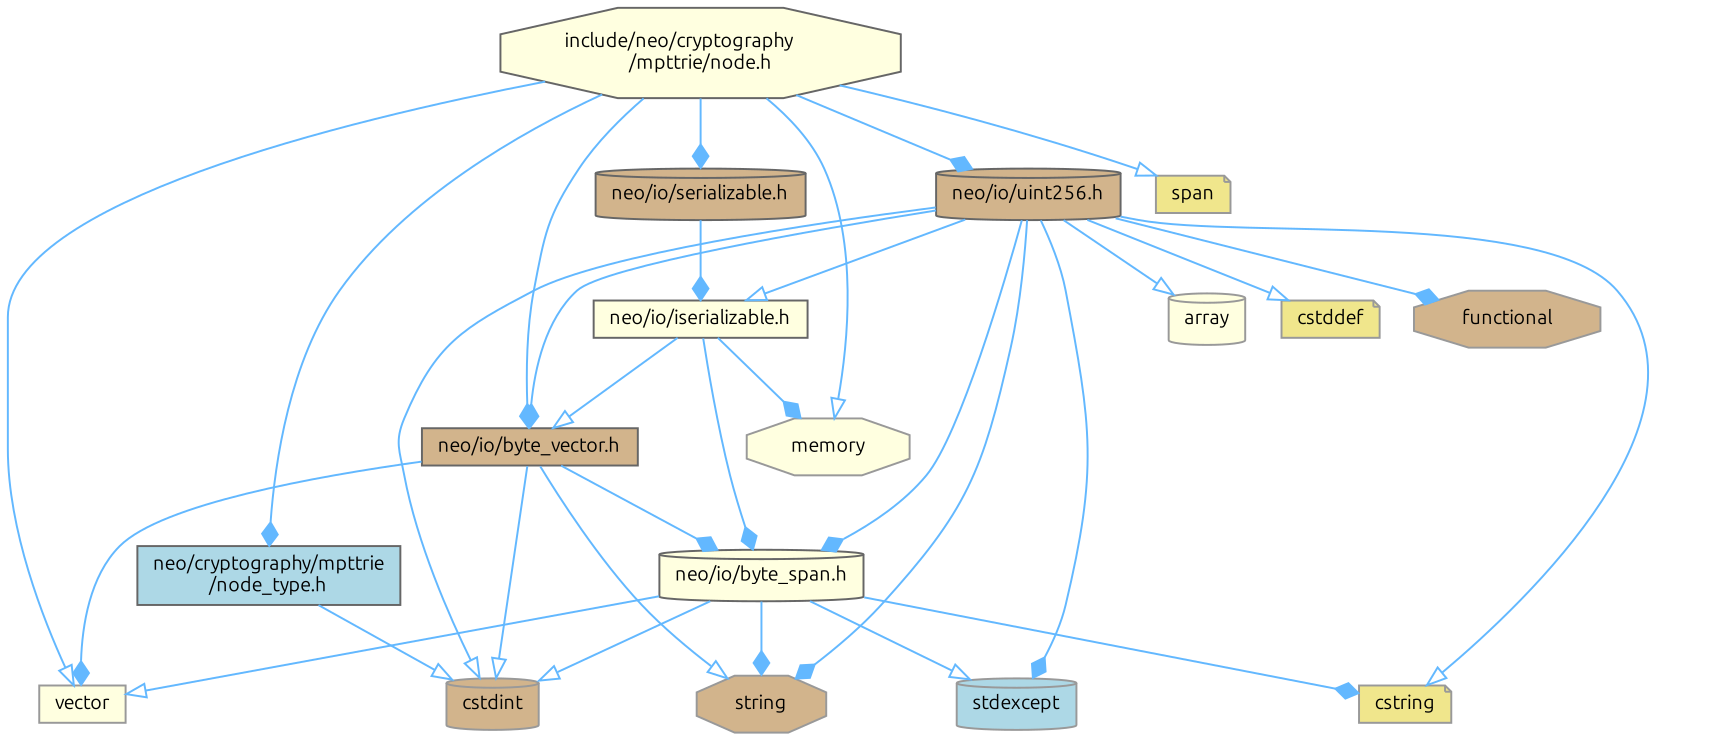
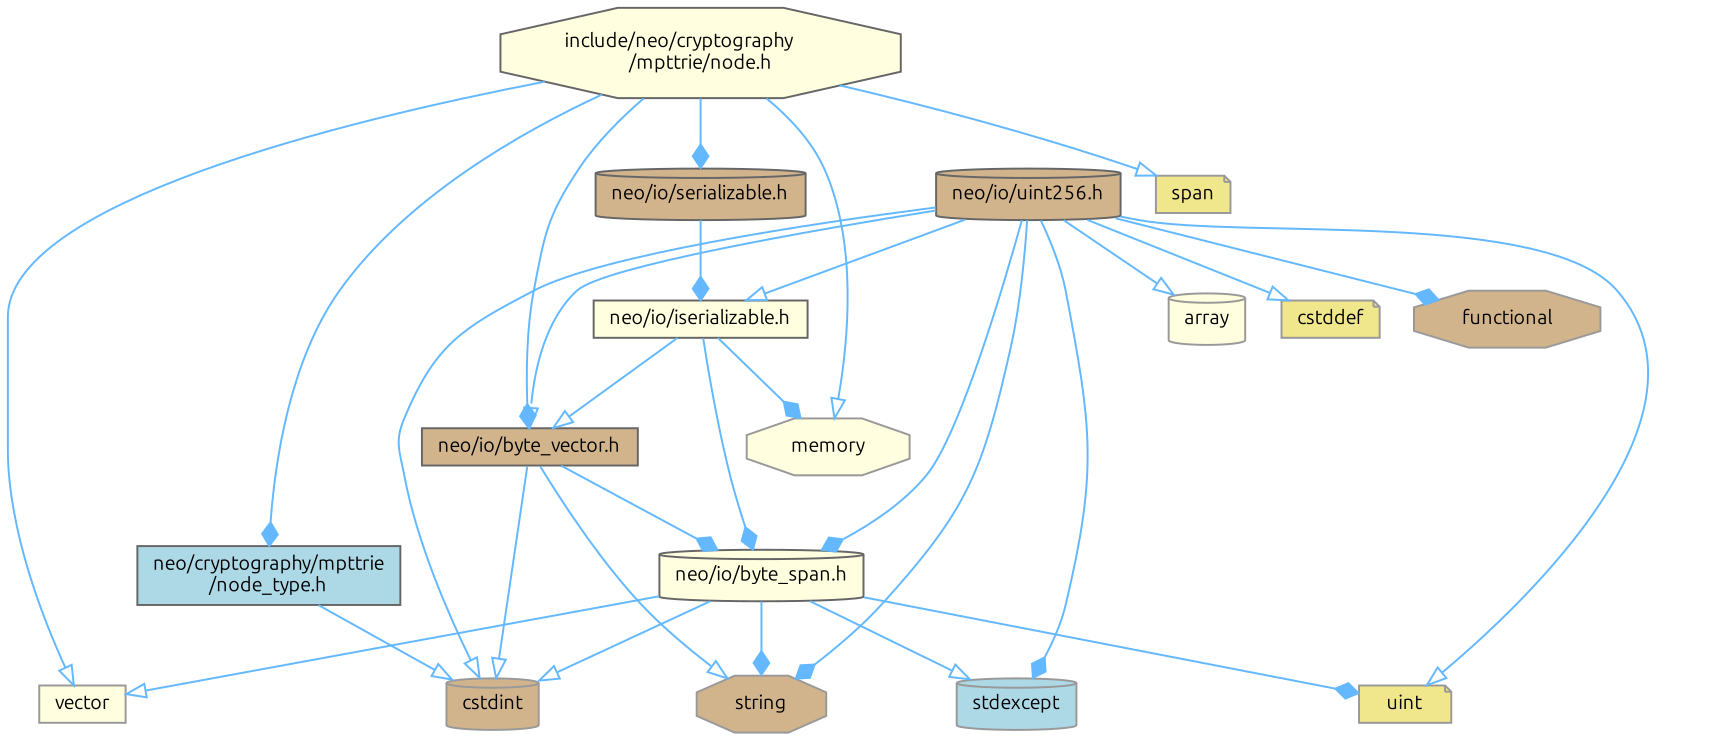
(873, 127) -> none
(598, 280) -> (598, 280)
(206, 505) -> none
(1405, 704) -> (1405, 704)
